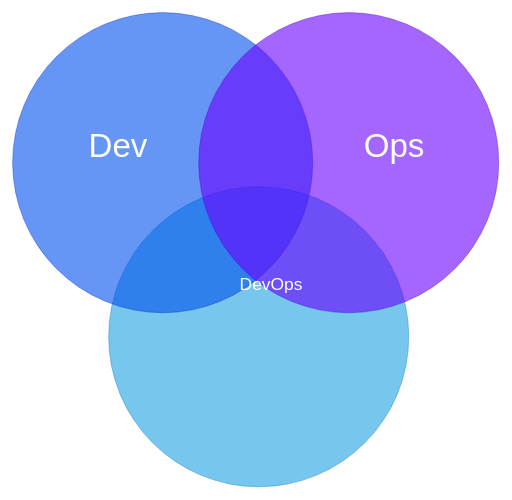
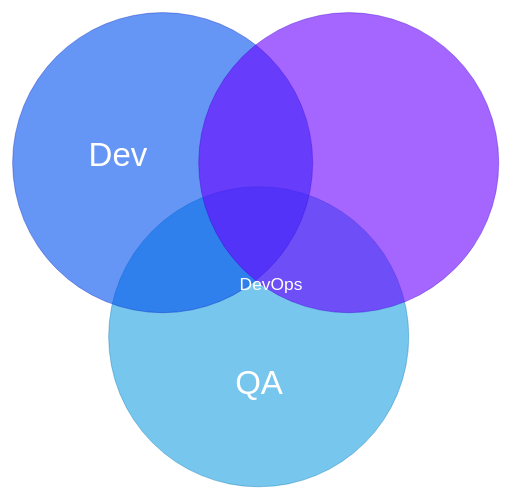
(118, 145) -> (118, 154)
(394, 145) -> none
none -> (259, 383)
